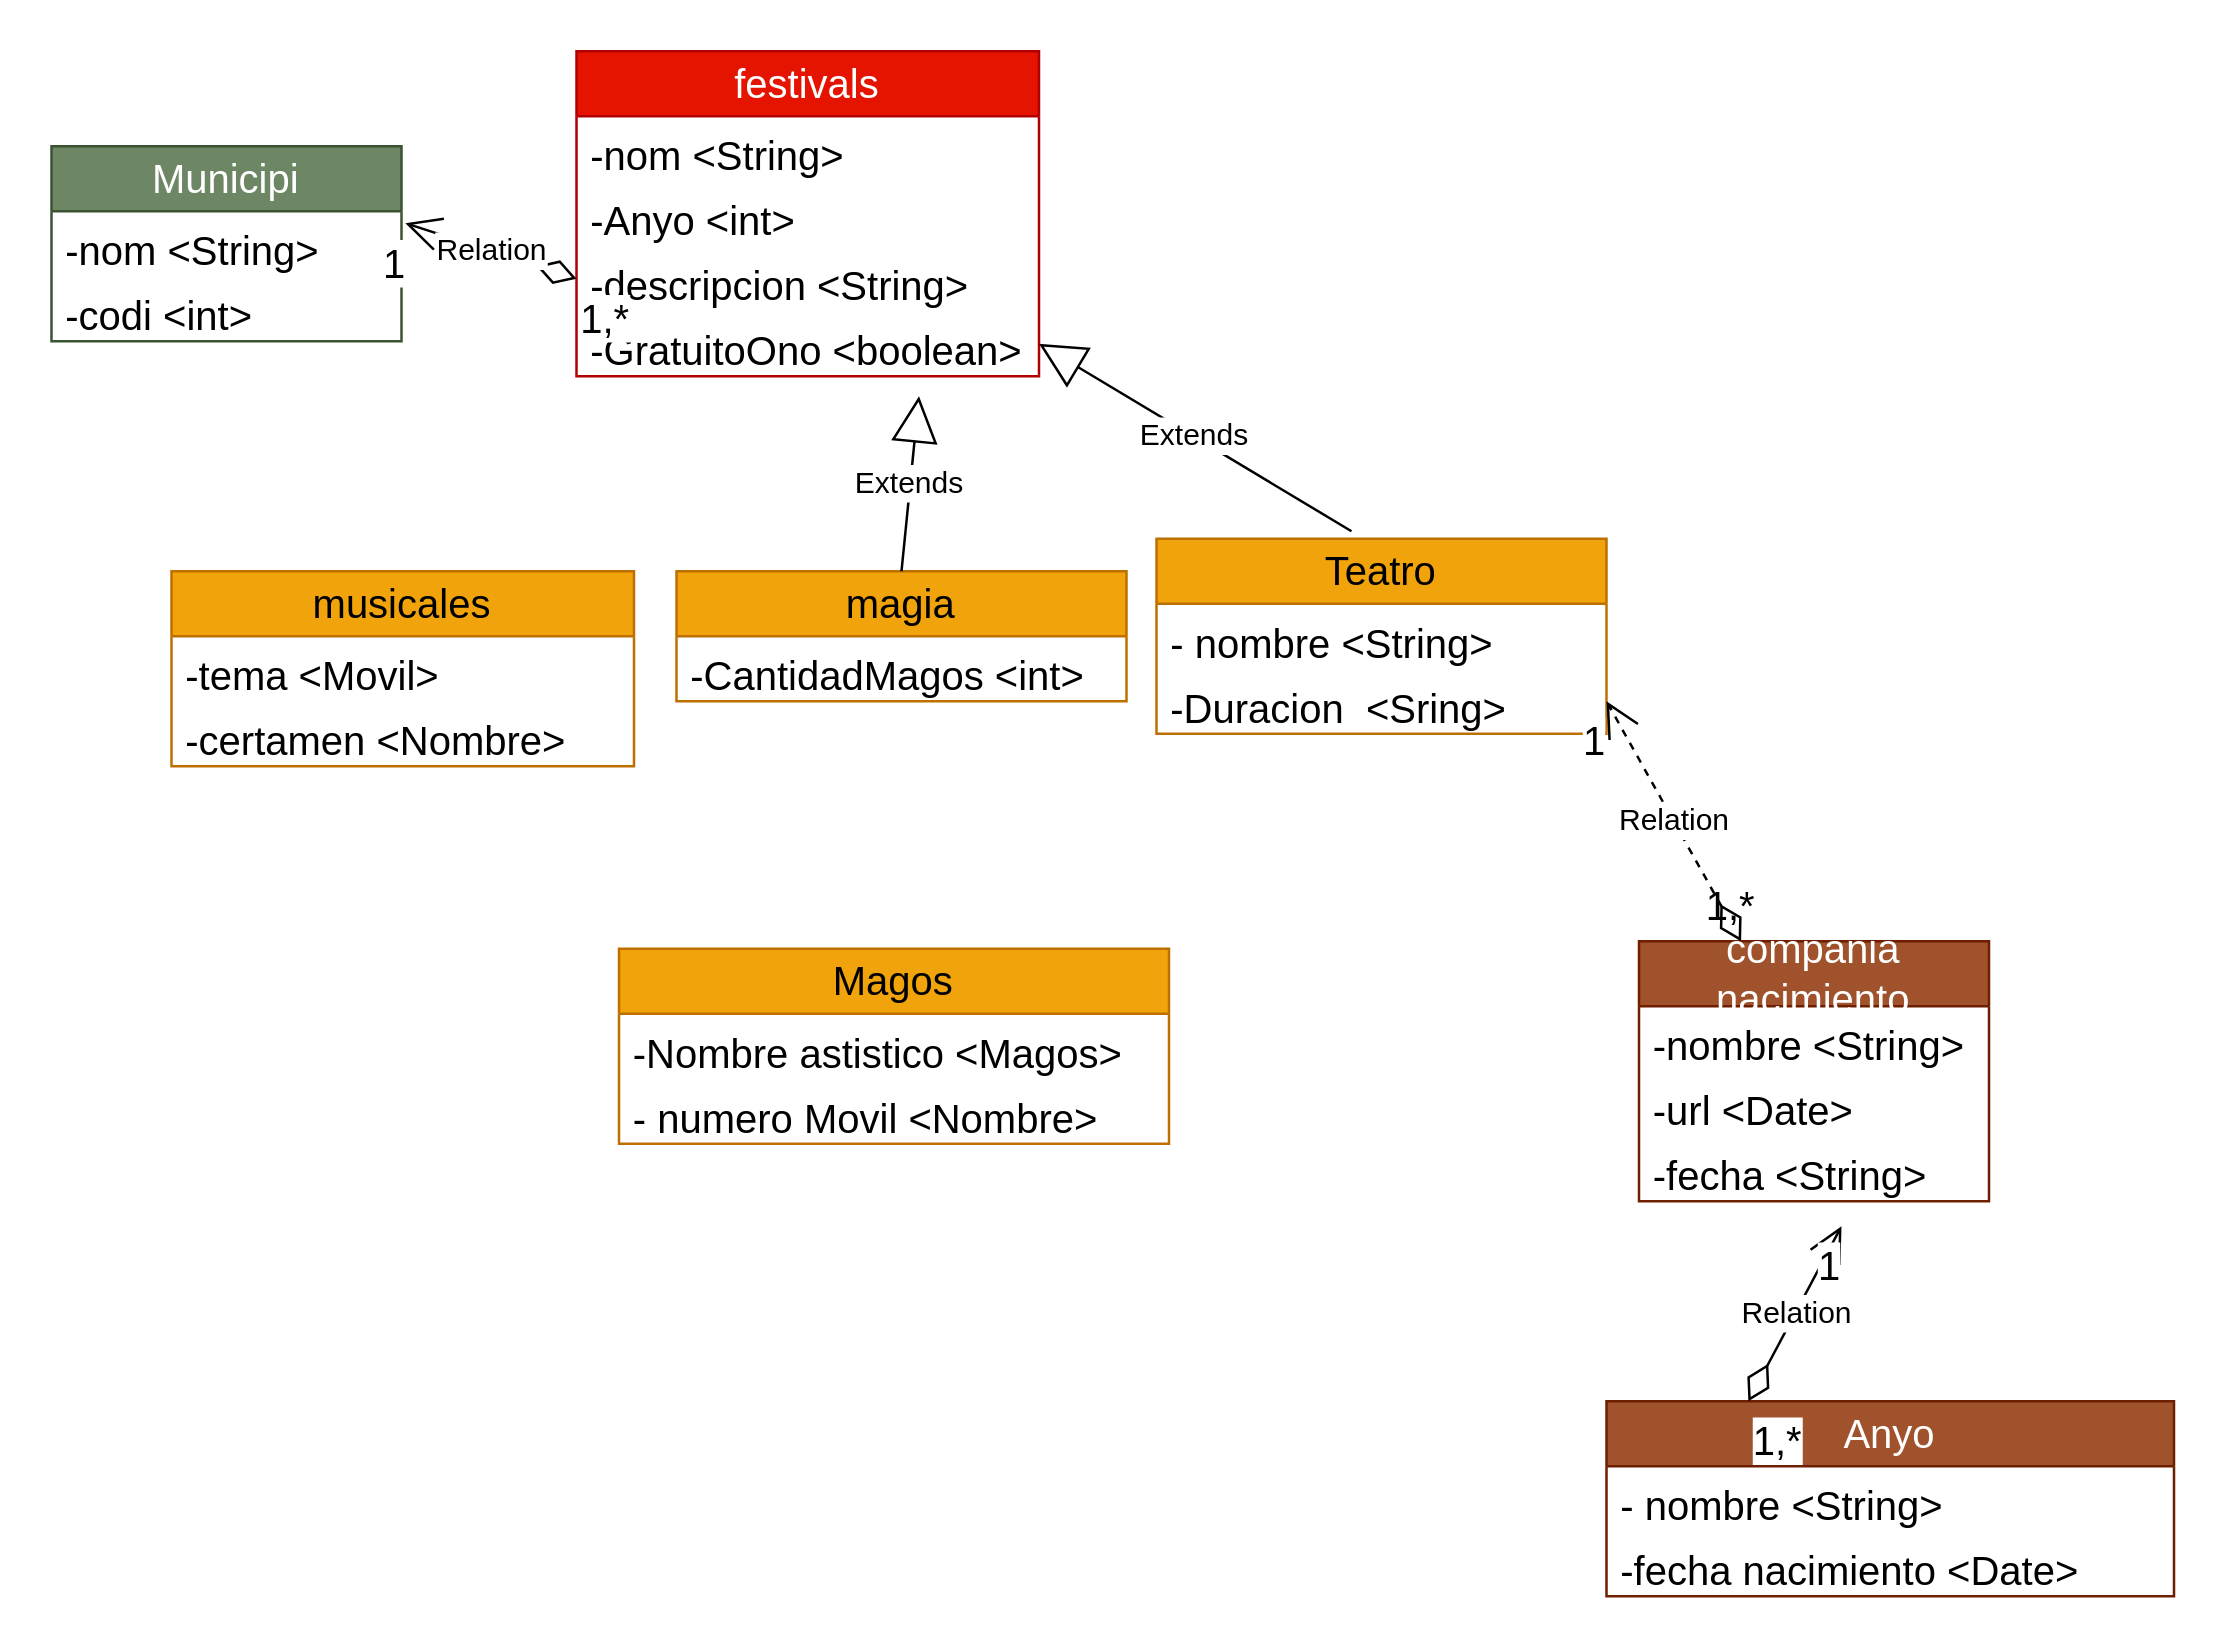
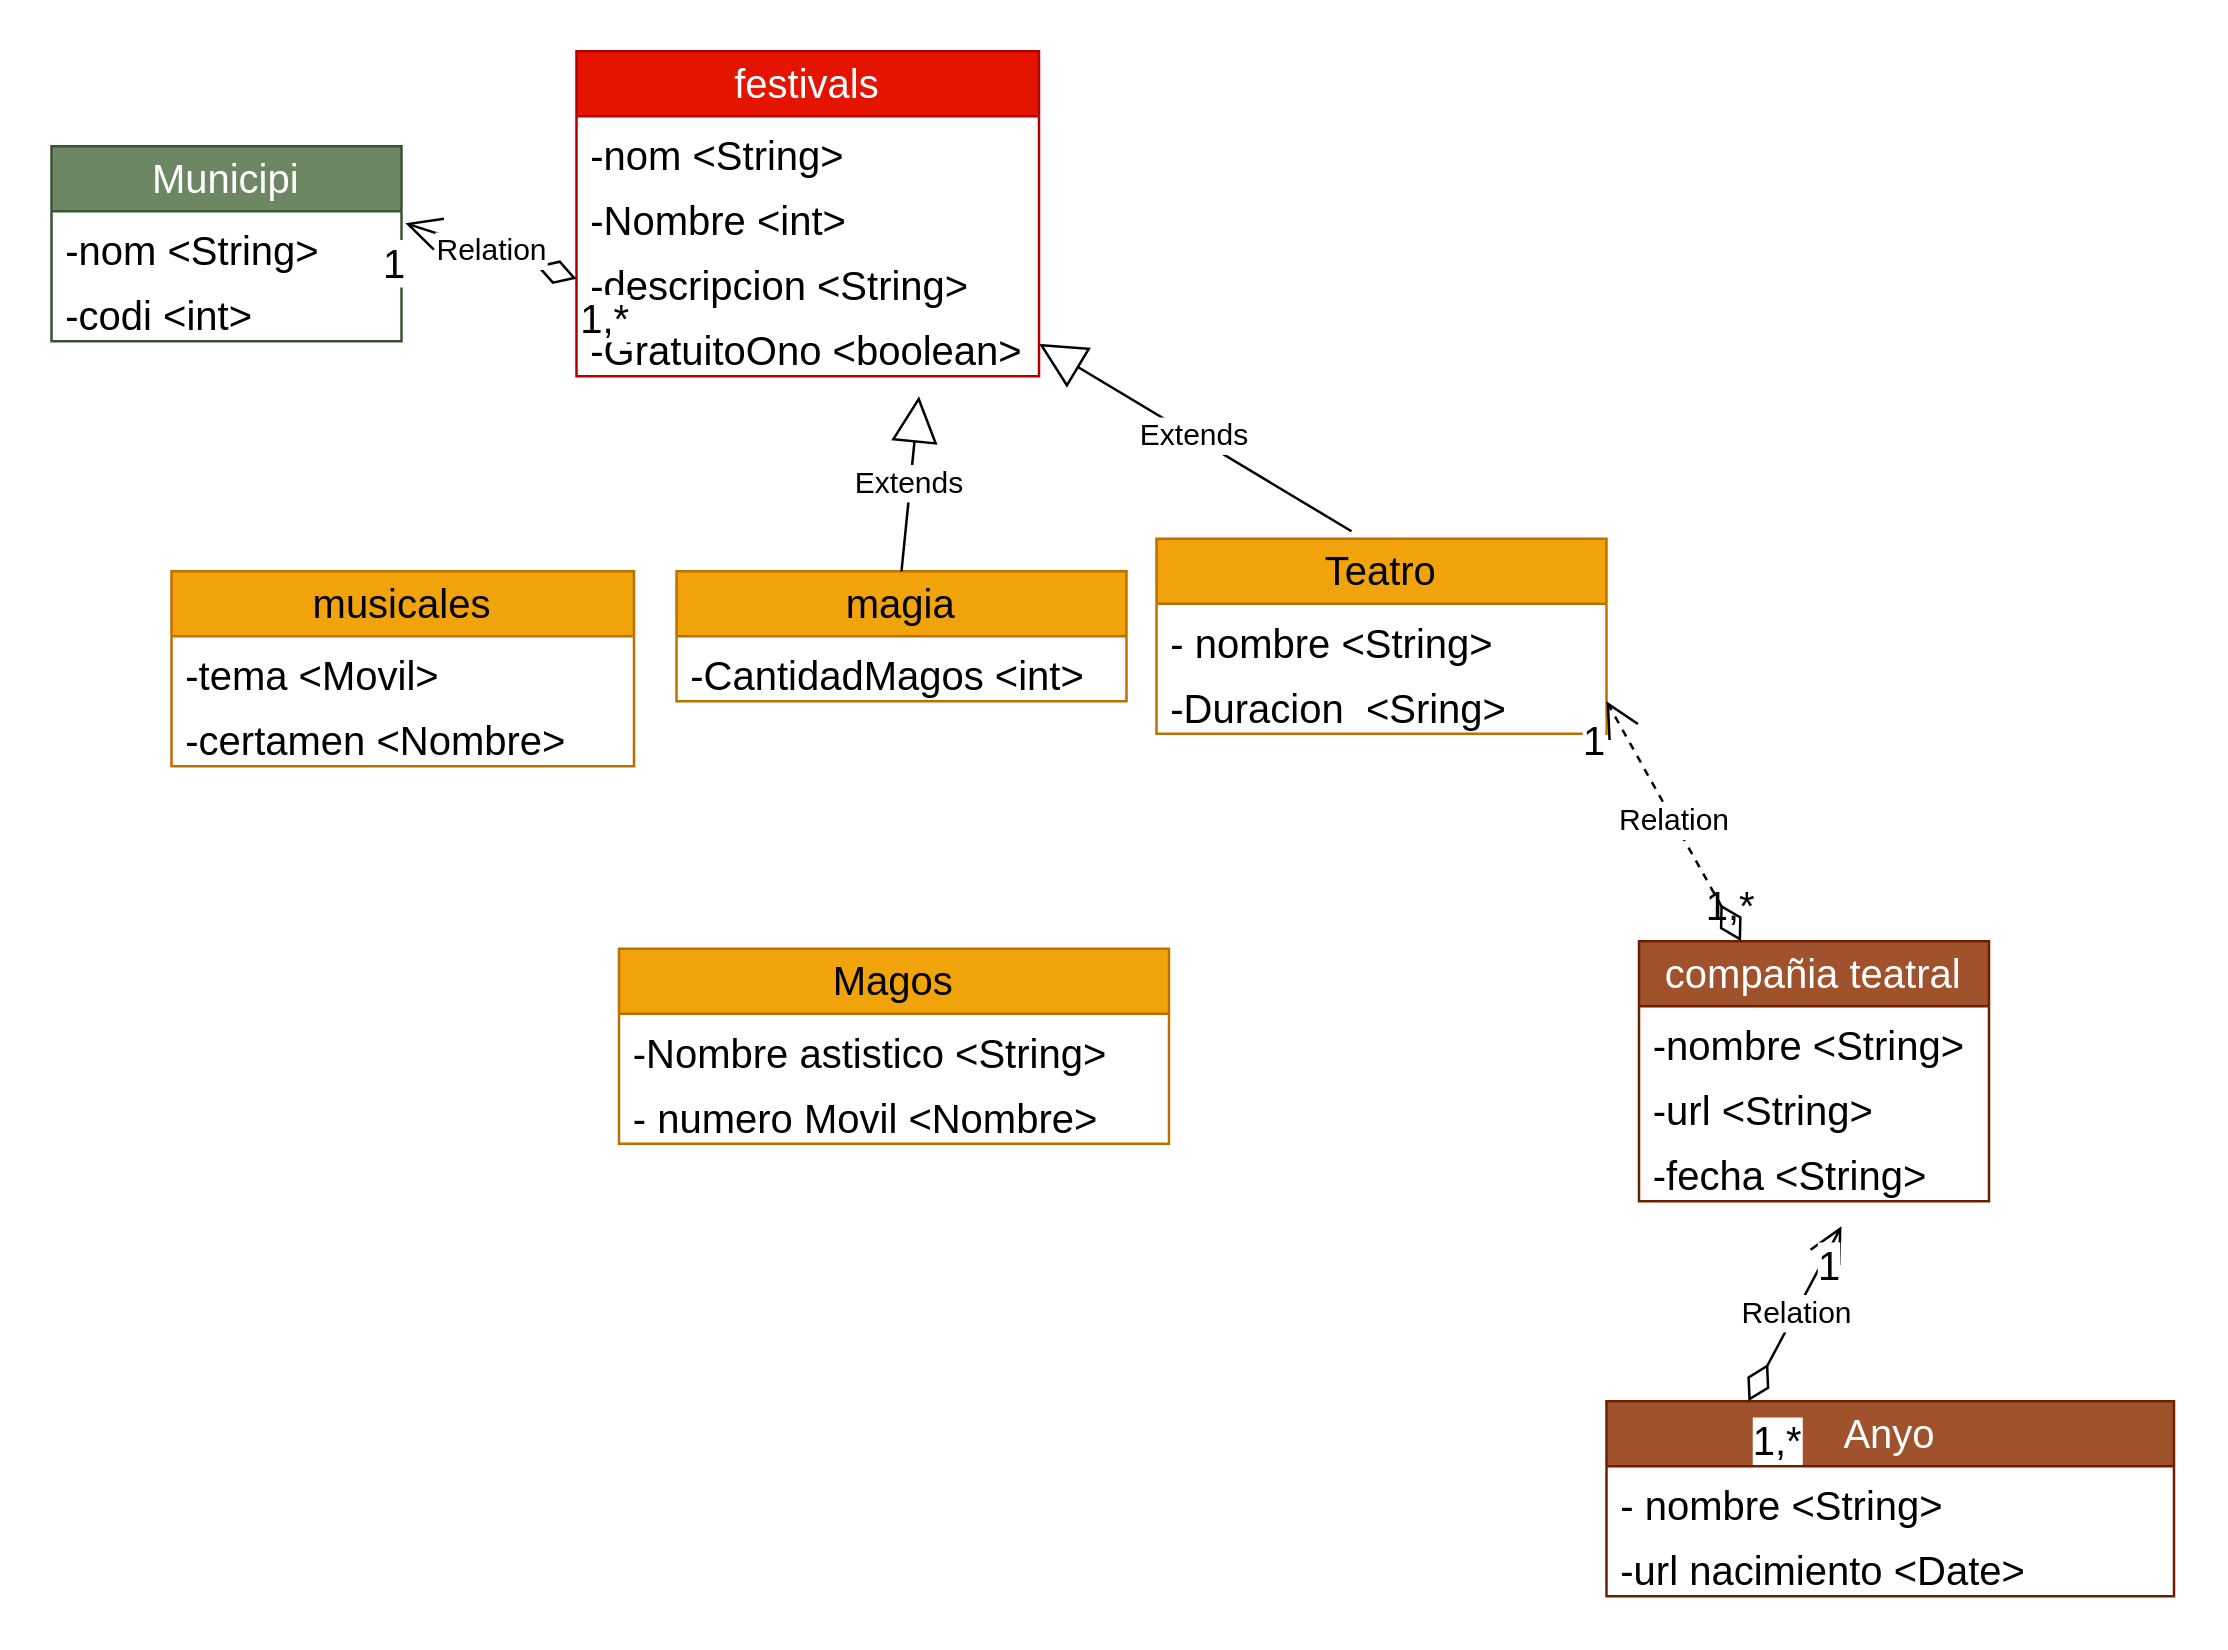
(704, 223) -> (726, 223)
(1814, 974) -> (1814, 974)
(893, 1055) -> (896, 1079)
(1767, 1113) -> (1784, 1113)
(1869, 1573) -> (1842, 1573)
